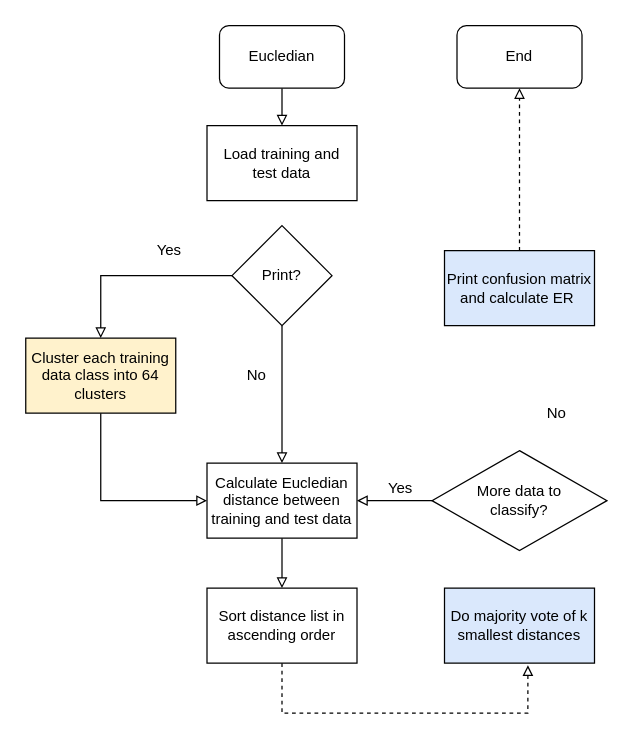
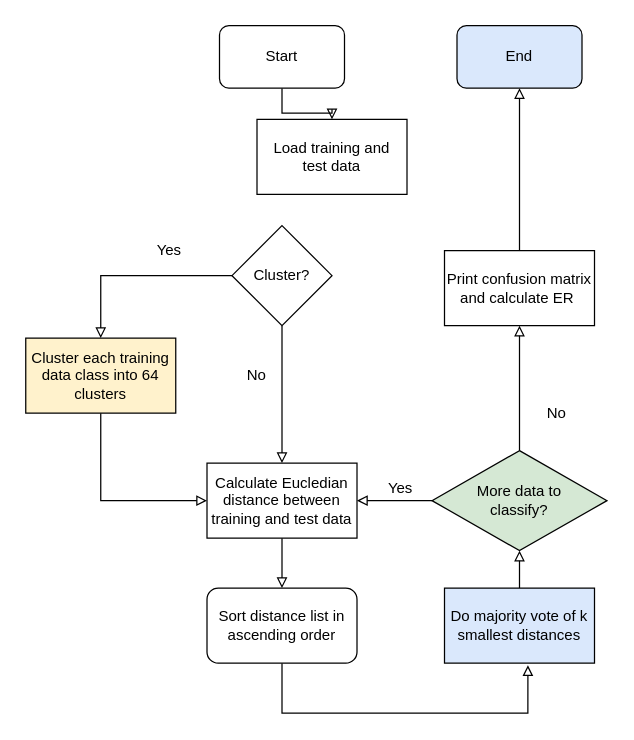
(282, 57) -> (282, 57)
(519, 57) -> (519, 57)
(282, 163) -> (332, 157)
(519, 173) -> (519, 173)
(282, 276) -> (282, 276)
(519, 288) -> (519, 288)
none -> (519, 393)
(519, 501) -> (519, 501)
none -> (519, 563)
(282, 626) -> (282, 626)
(398, 713) -> (398, 713)
